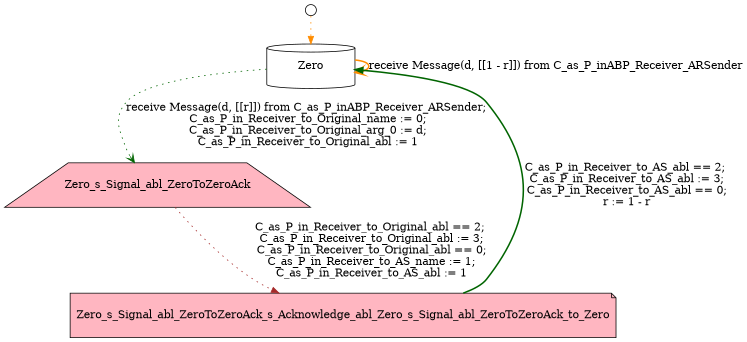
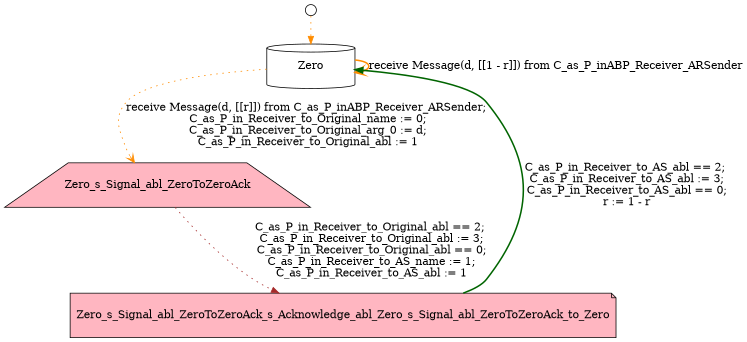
(166, 83) -> (166, 83)
